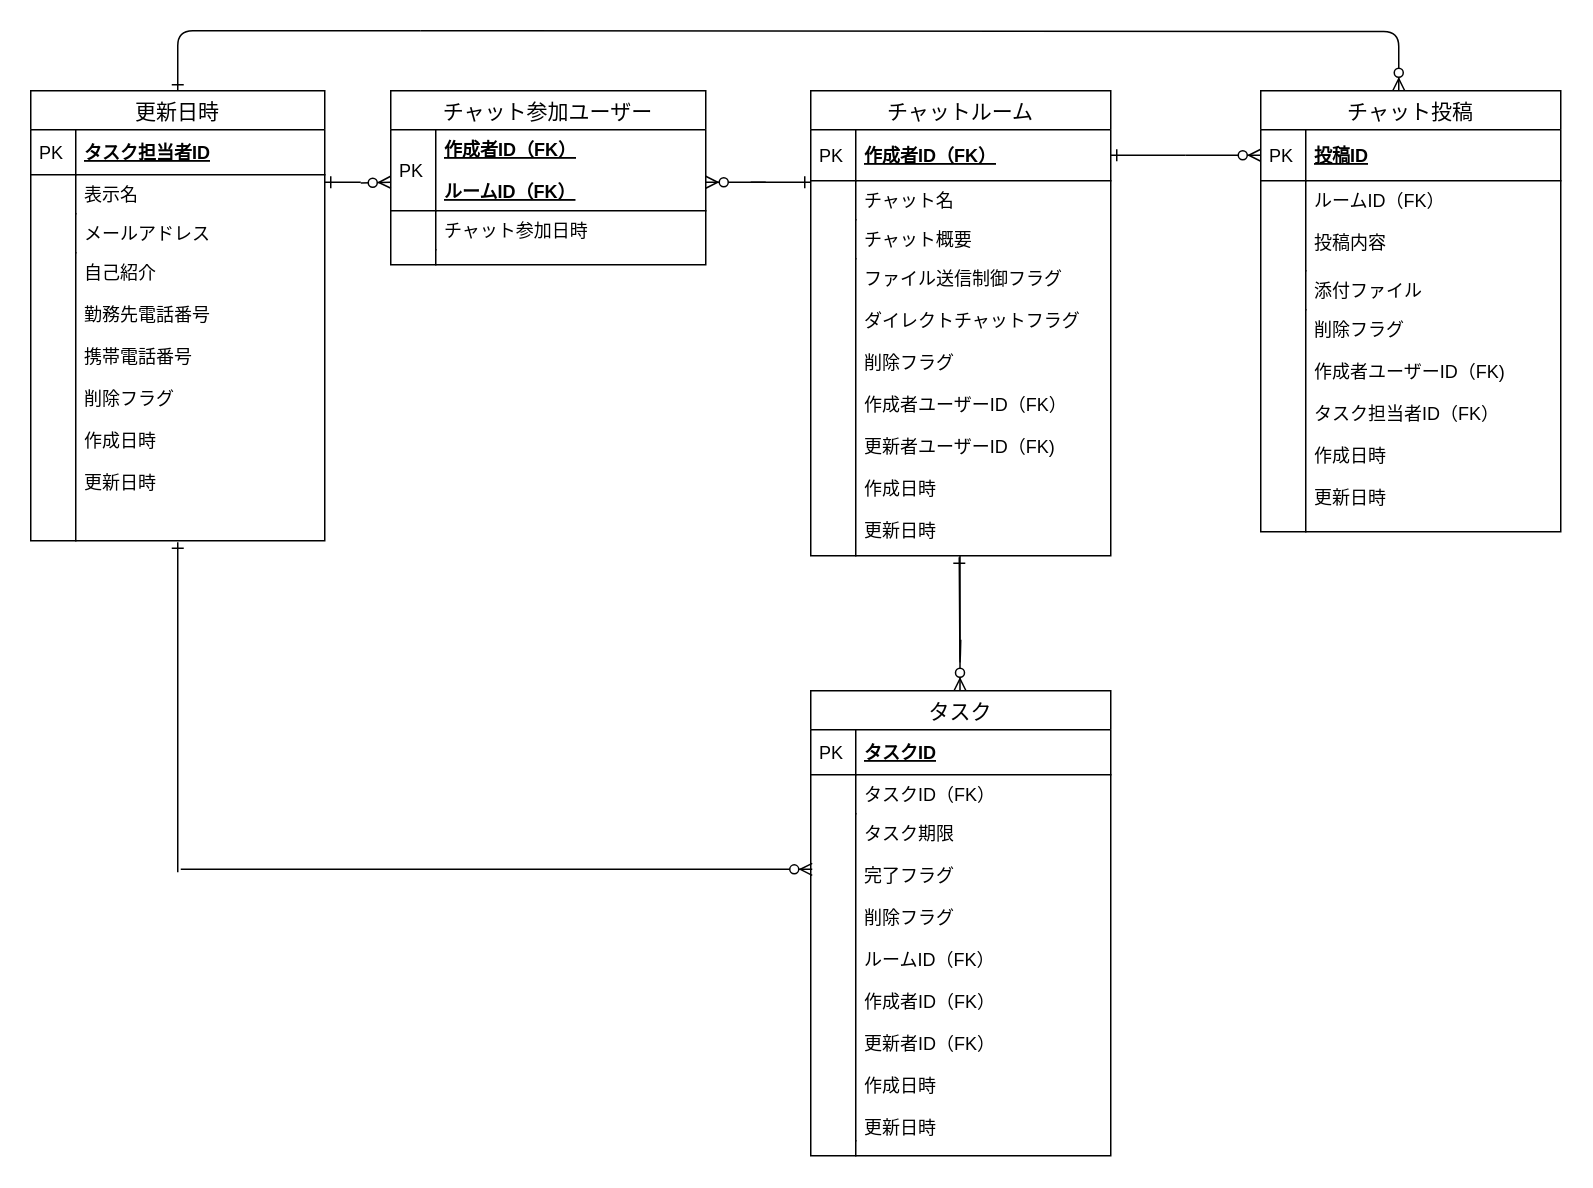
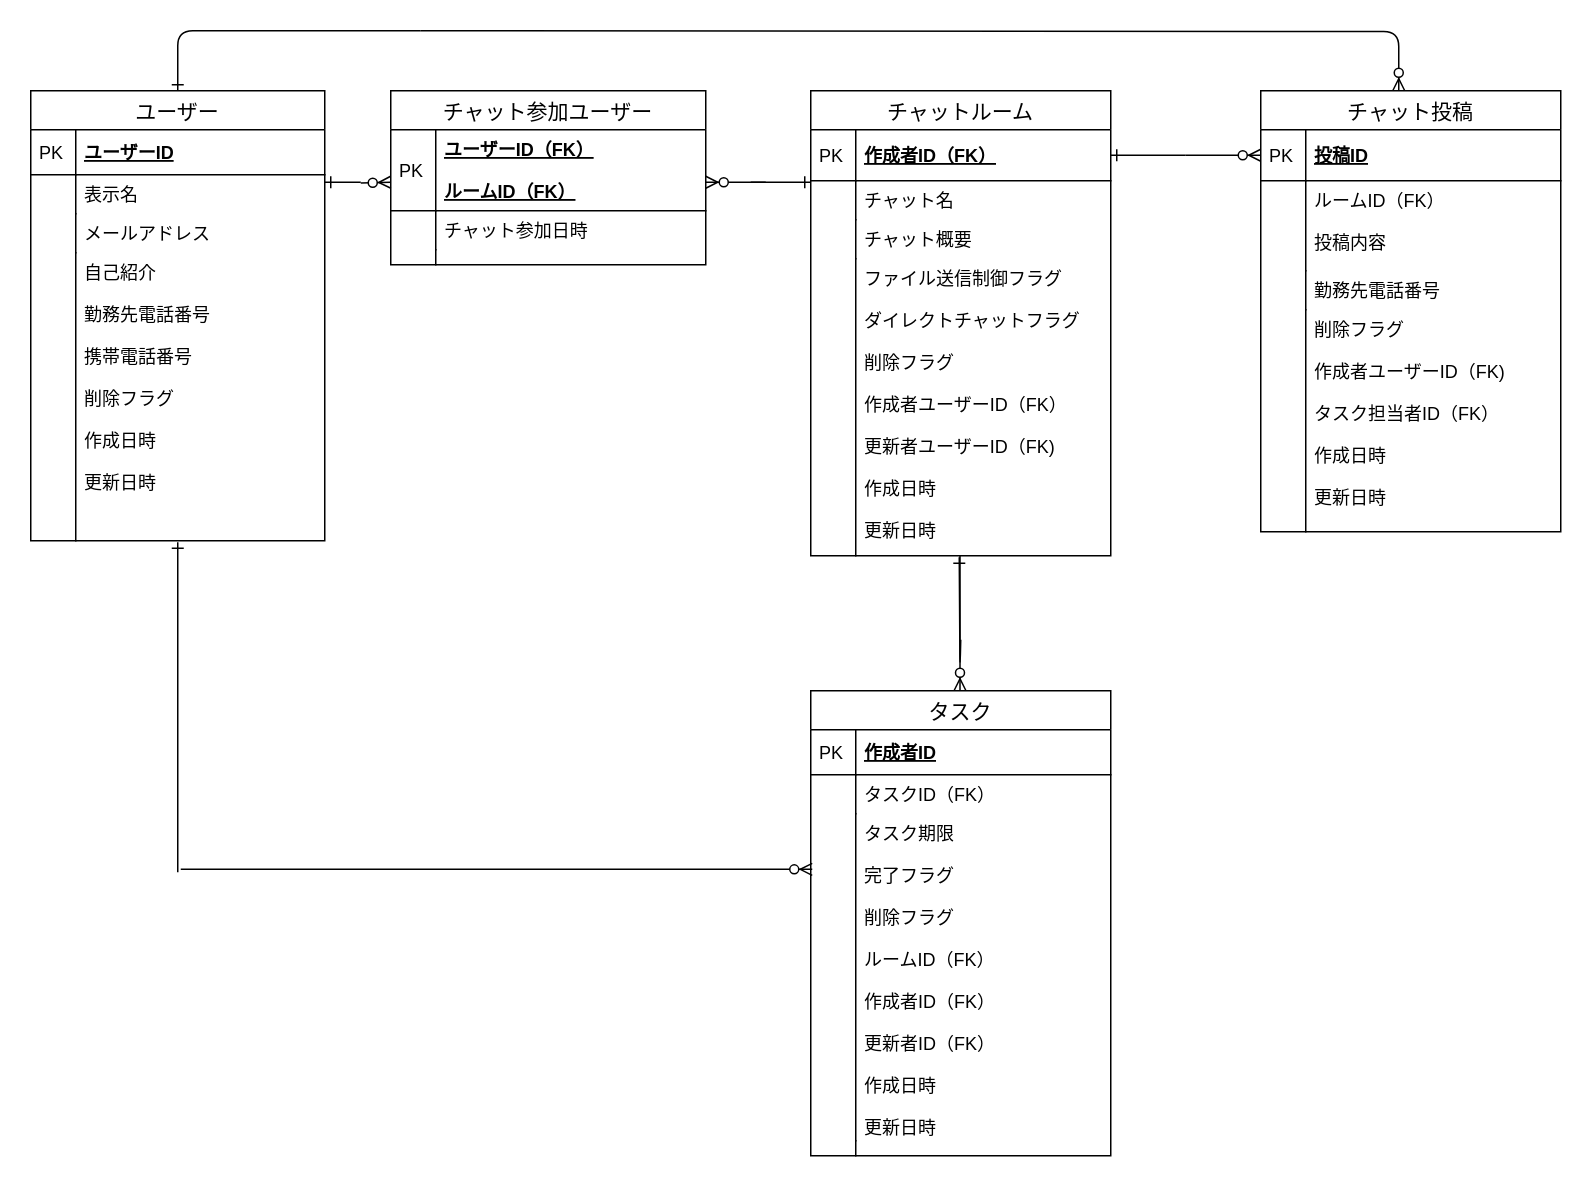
(177, 112) -> (177, 112)
(509, 150) -> (518, 150)
(148, 153) -> (130, 153)
(1368, 291) -> (1377, 291)
(901, 753) -> (901, 753)
